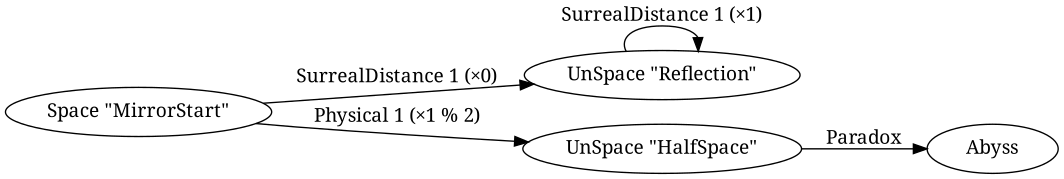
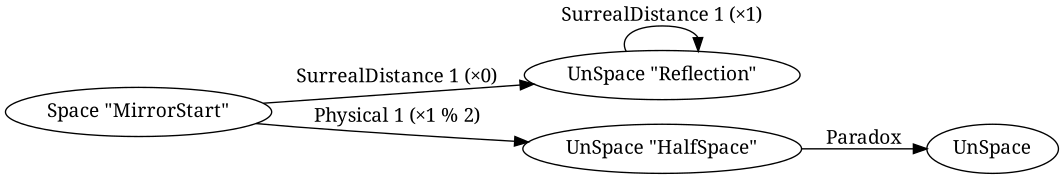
(993, 149) -> (993, 149)
